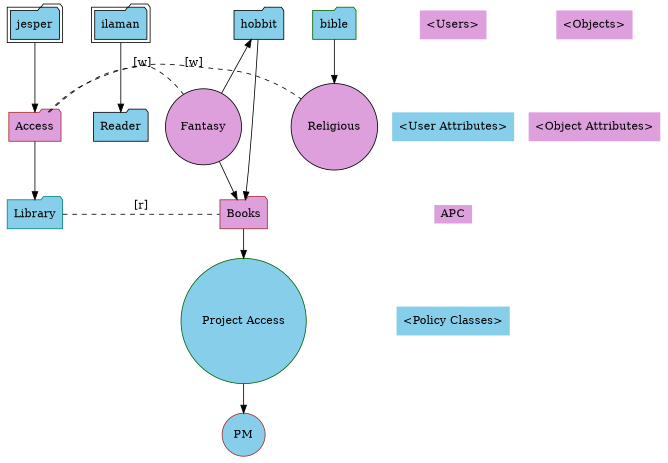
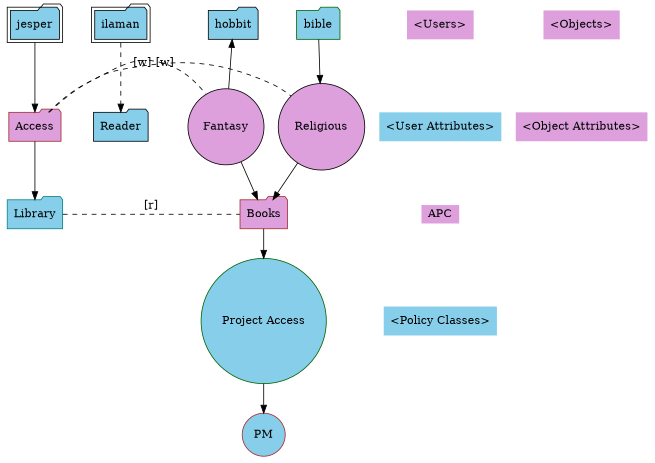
(121, 76) -> (121, 75)
(253, 116) -> (288, 178)
